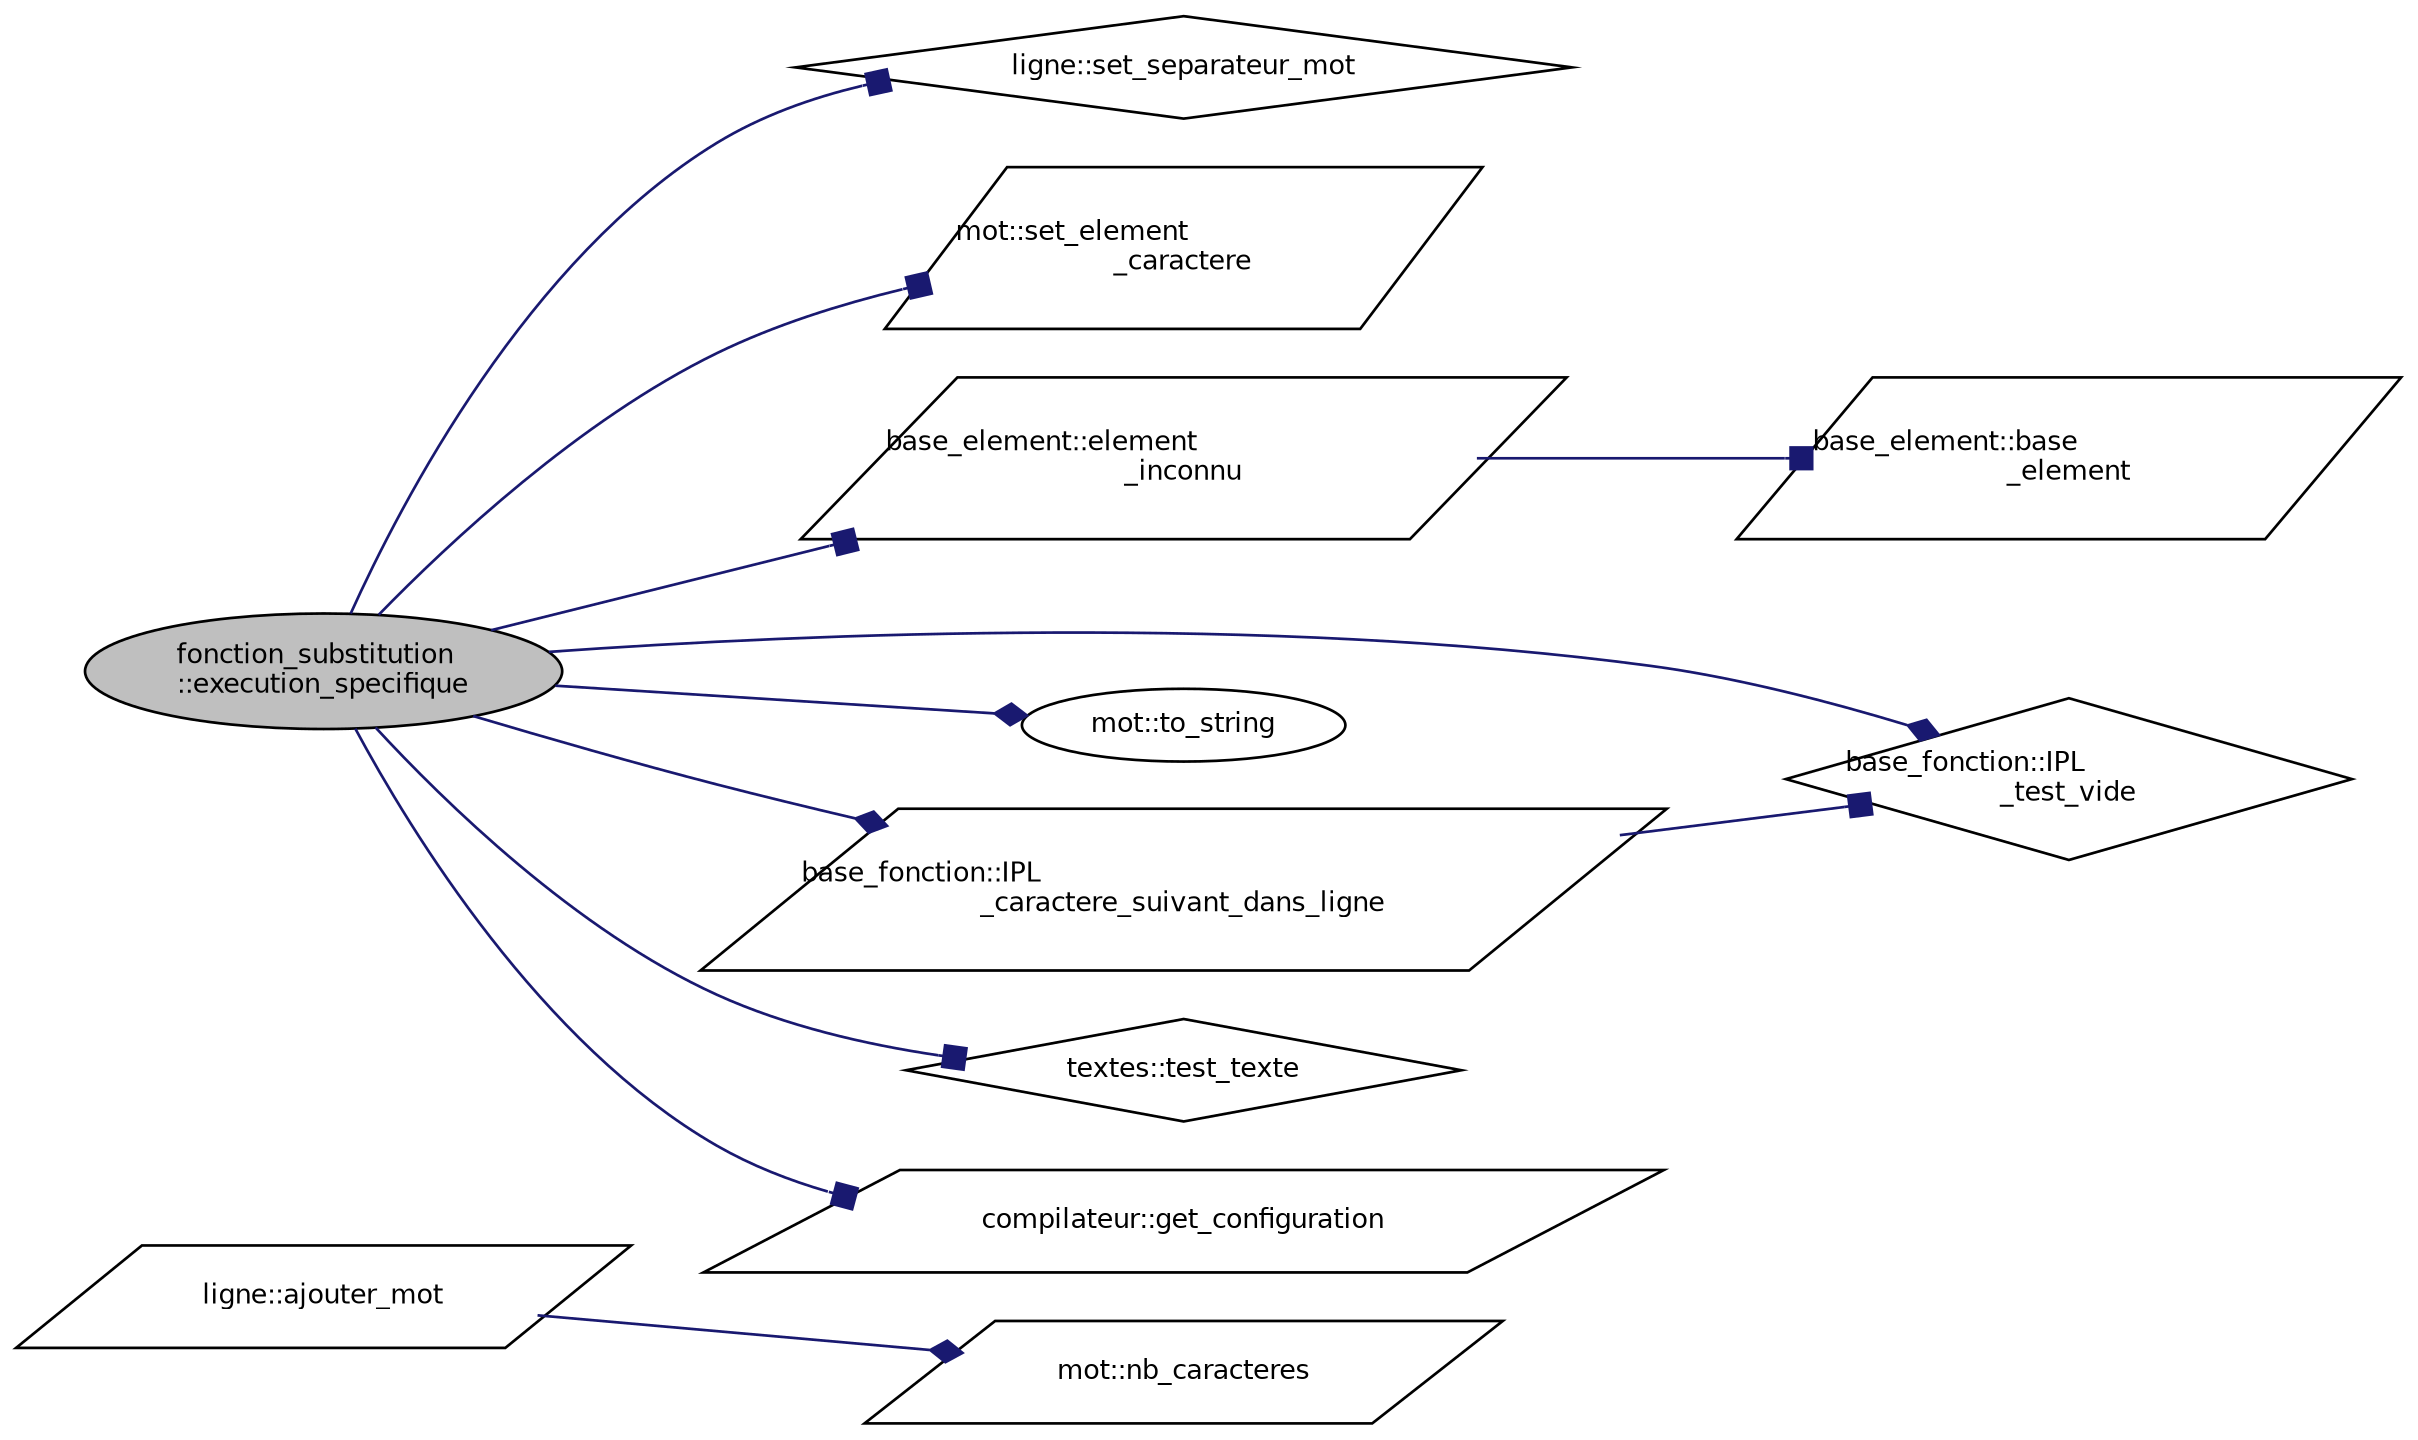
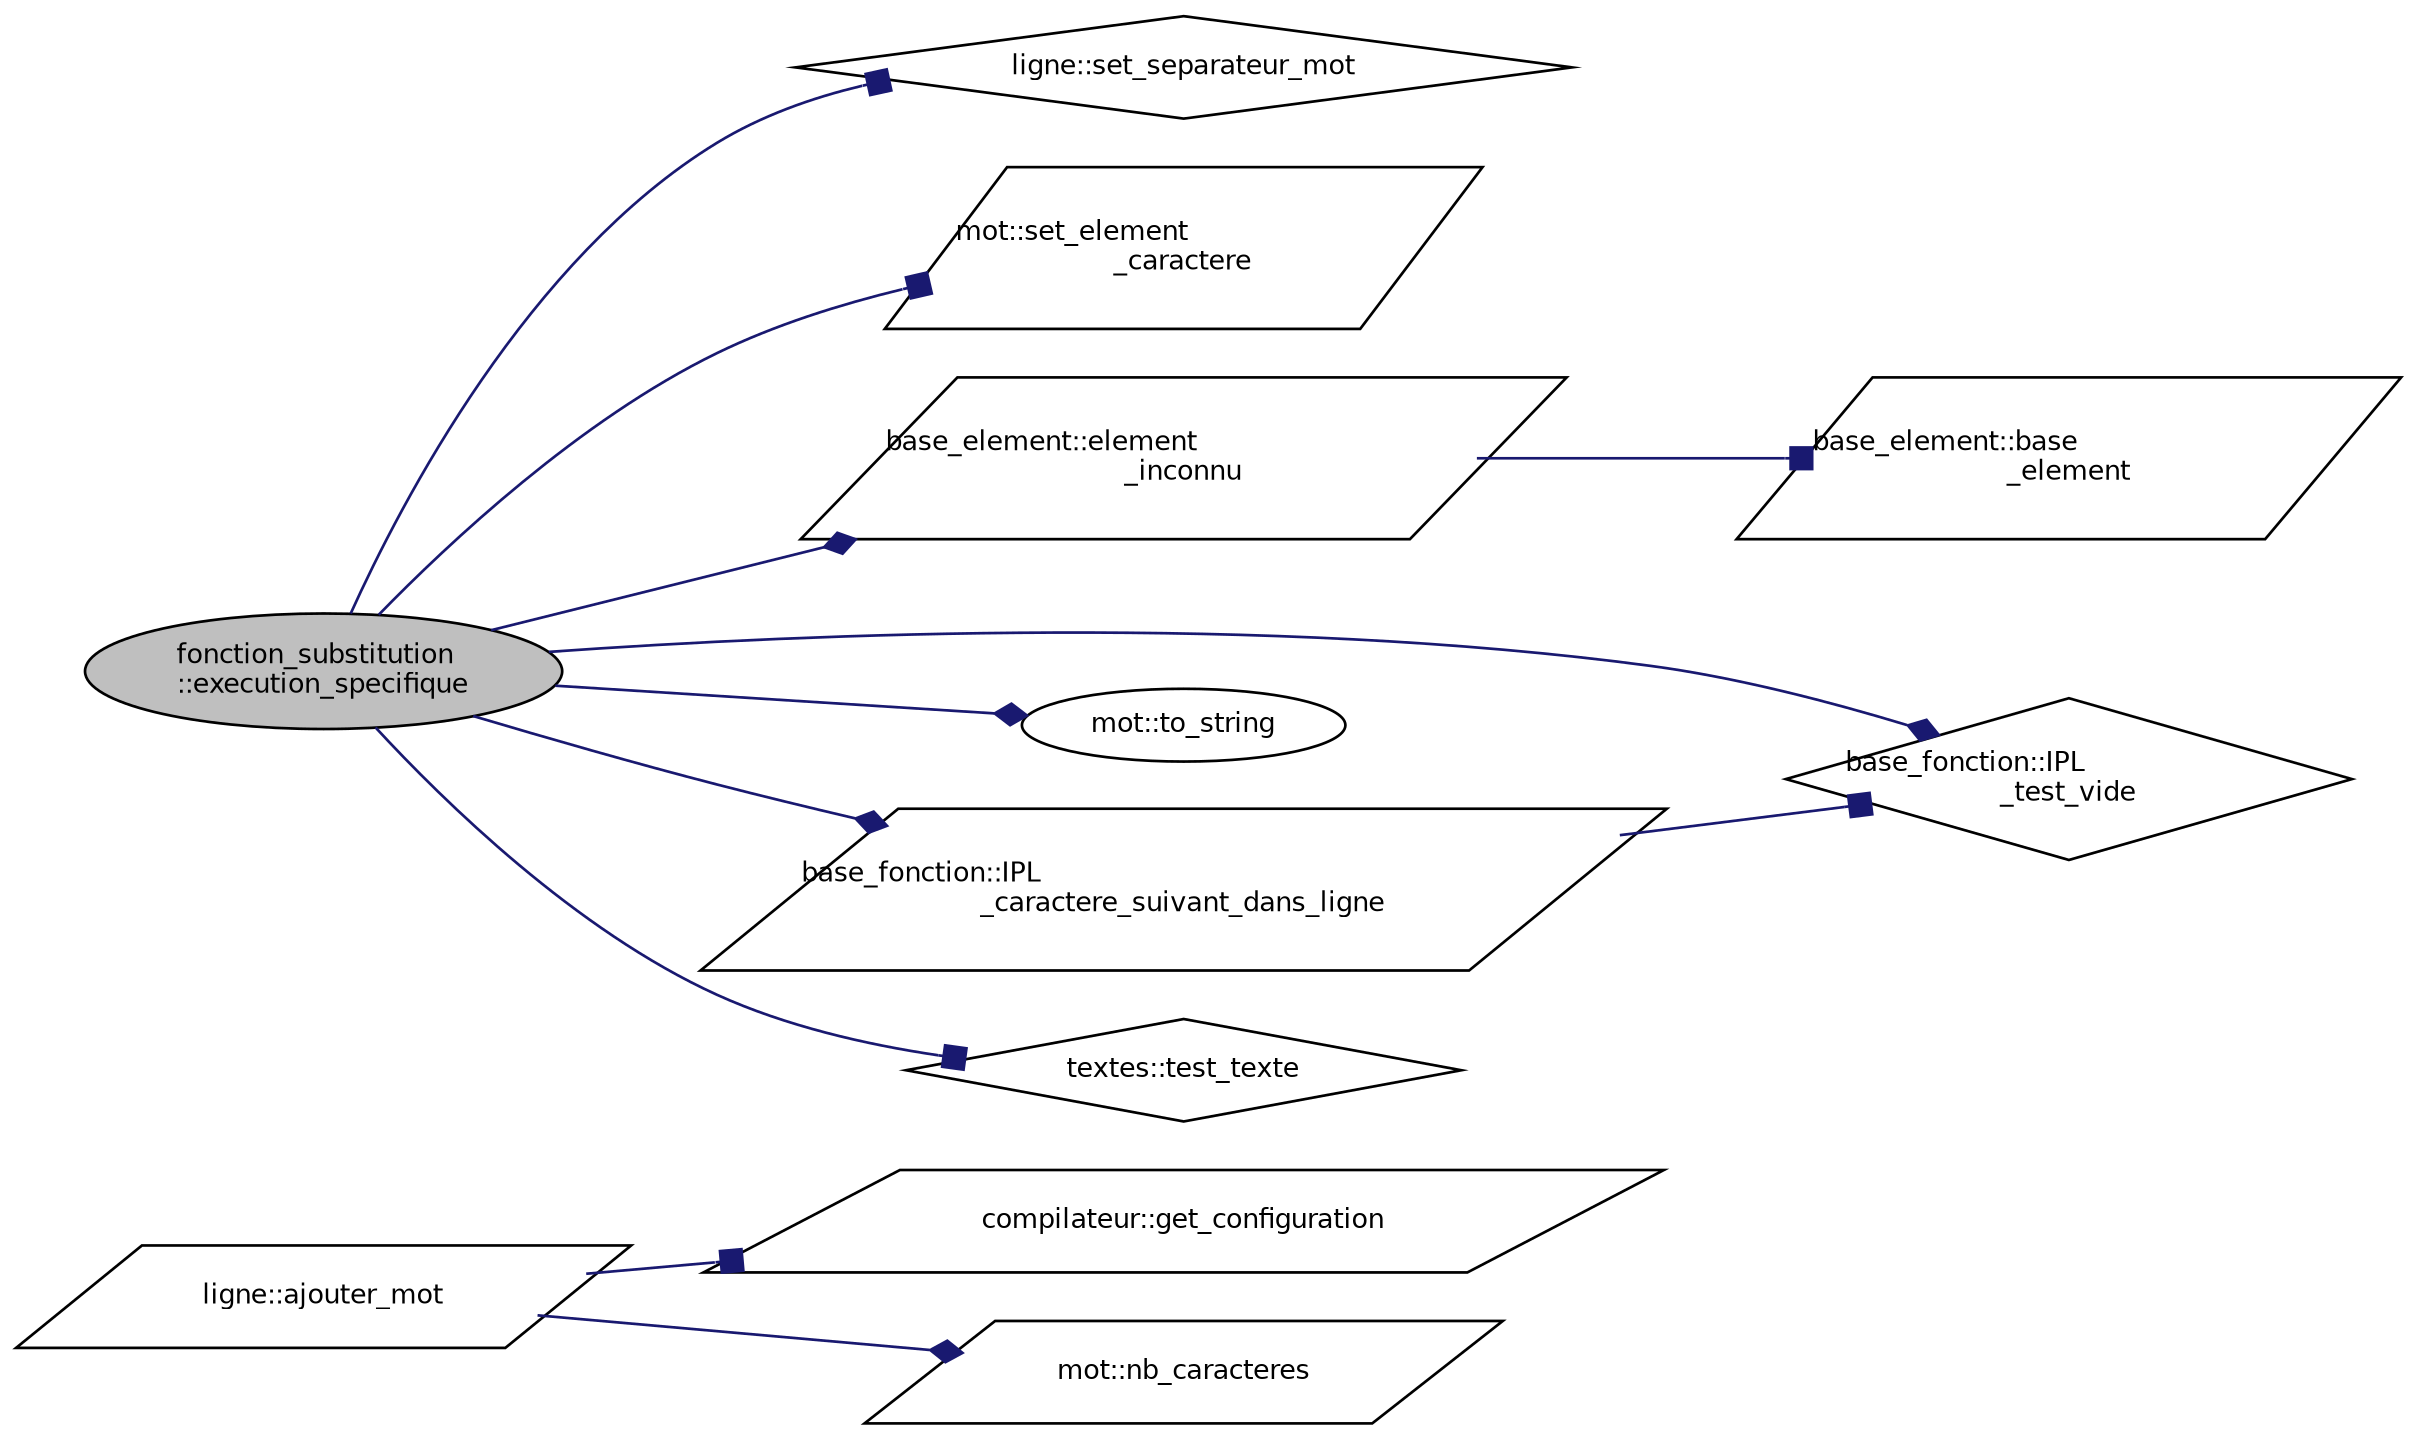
(660, 588) -> (660, 588)
(549, 1006) -> (651, 1268)
